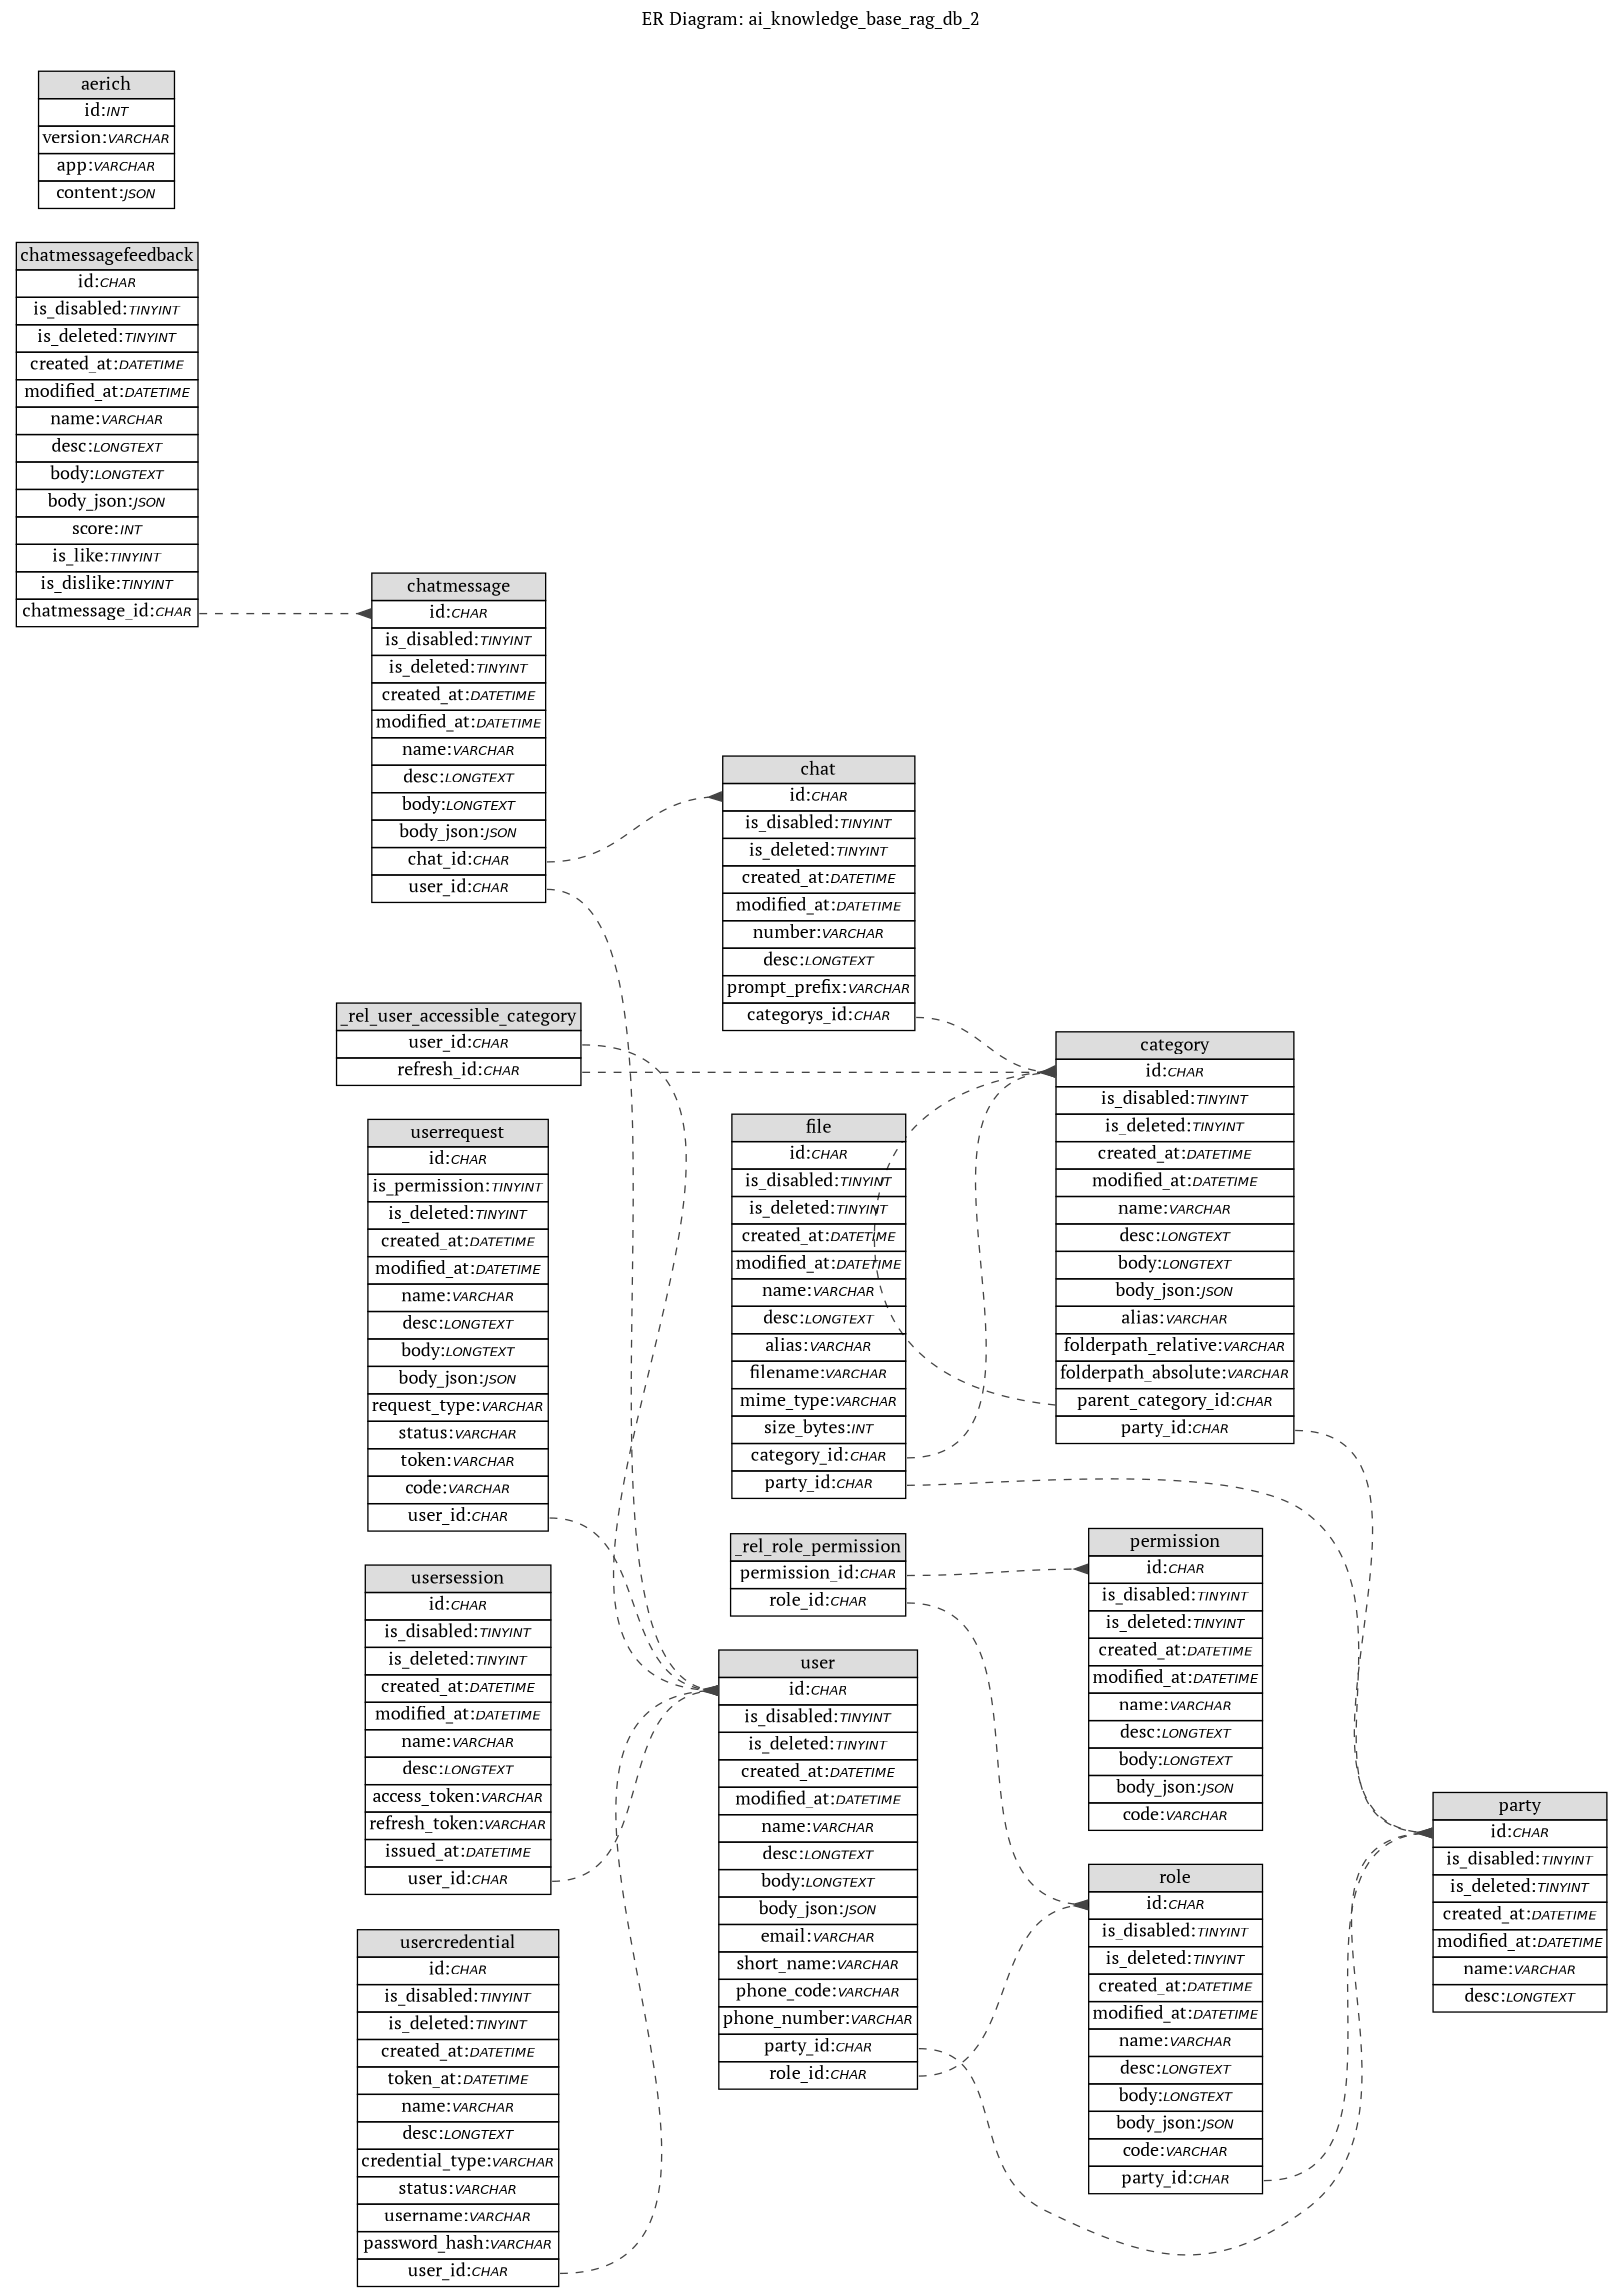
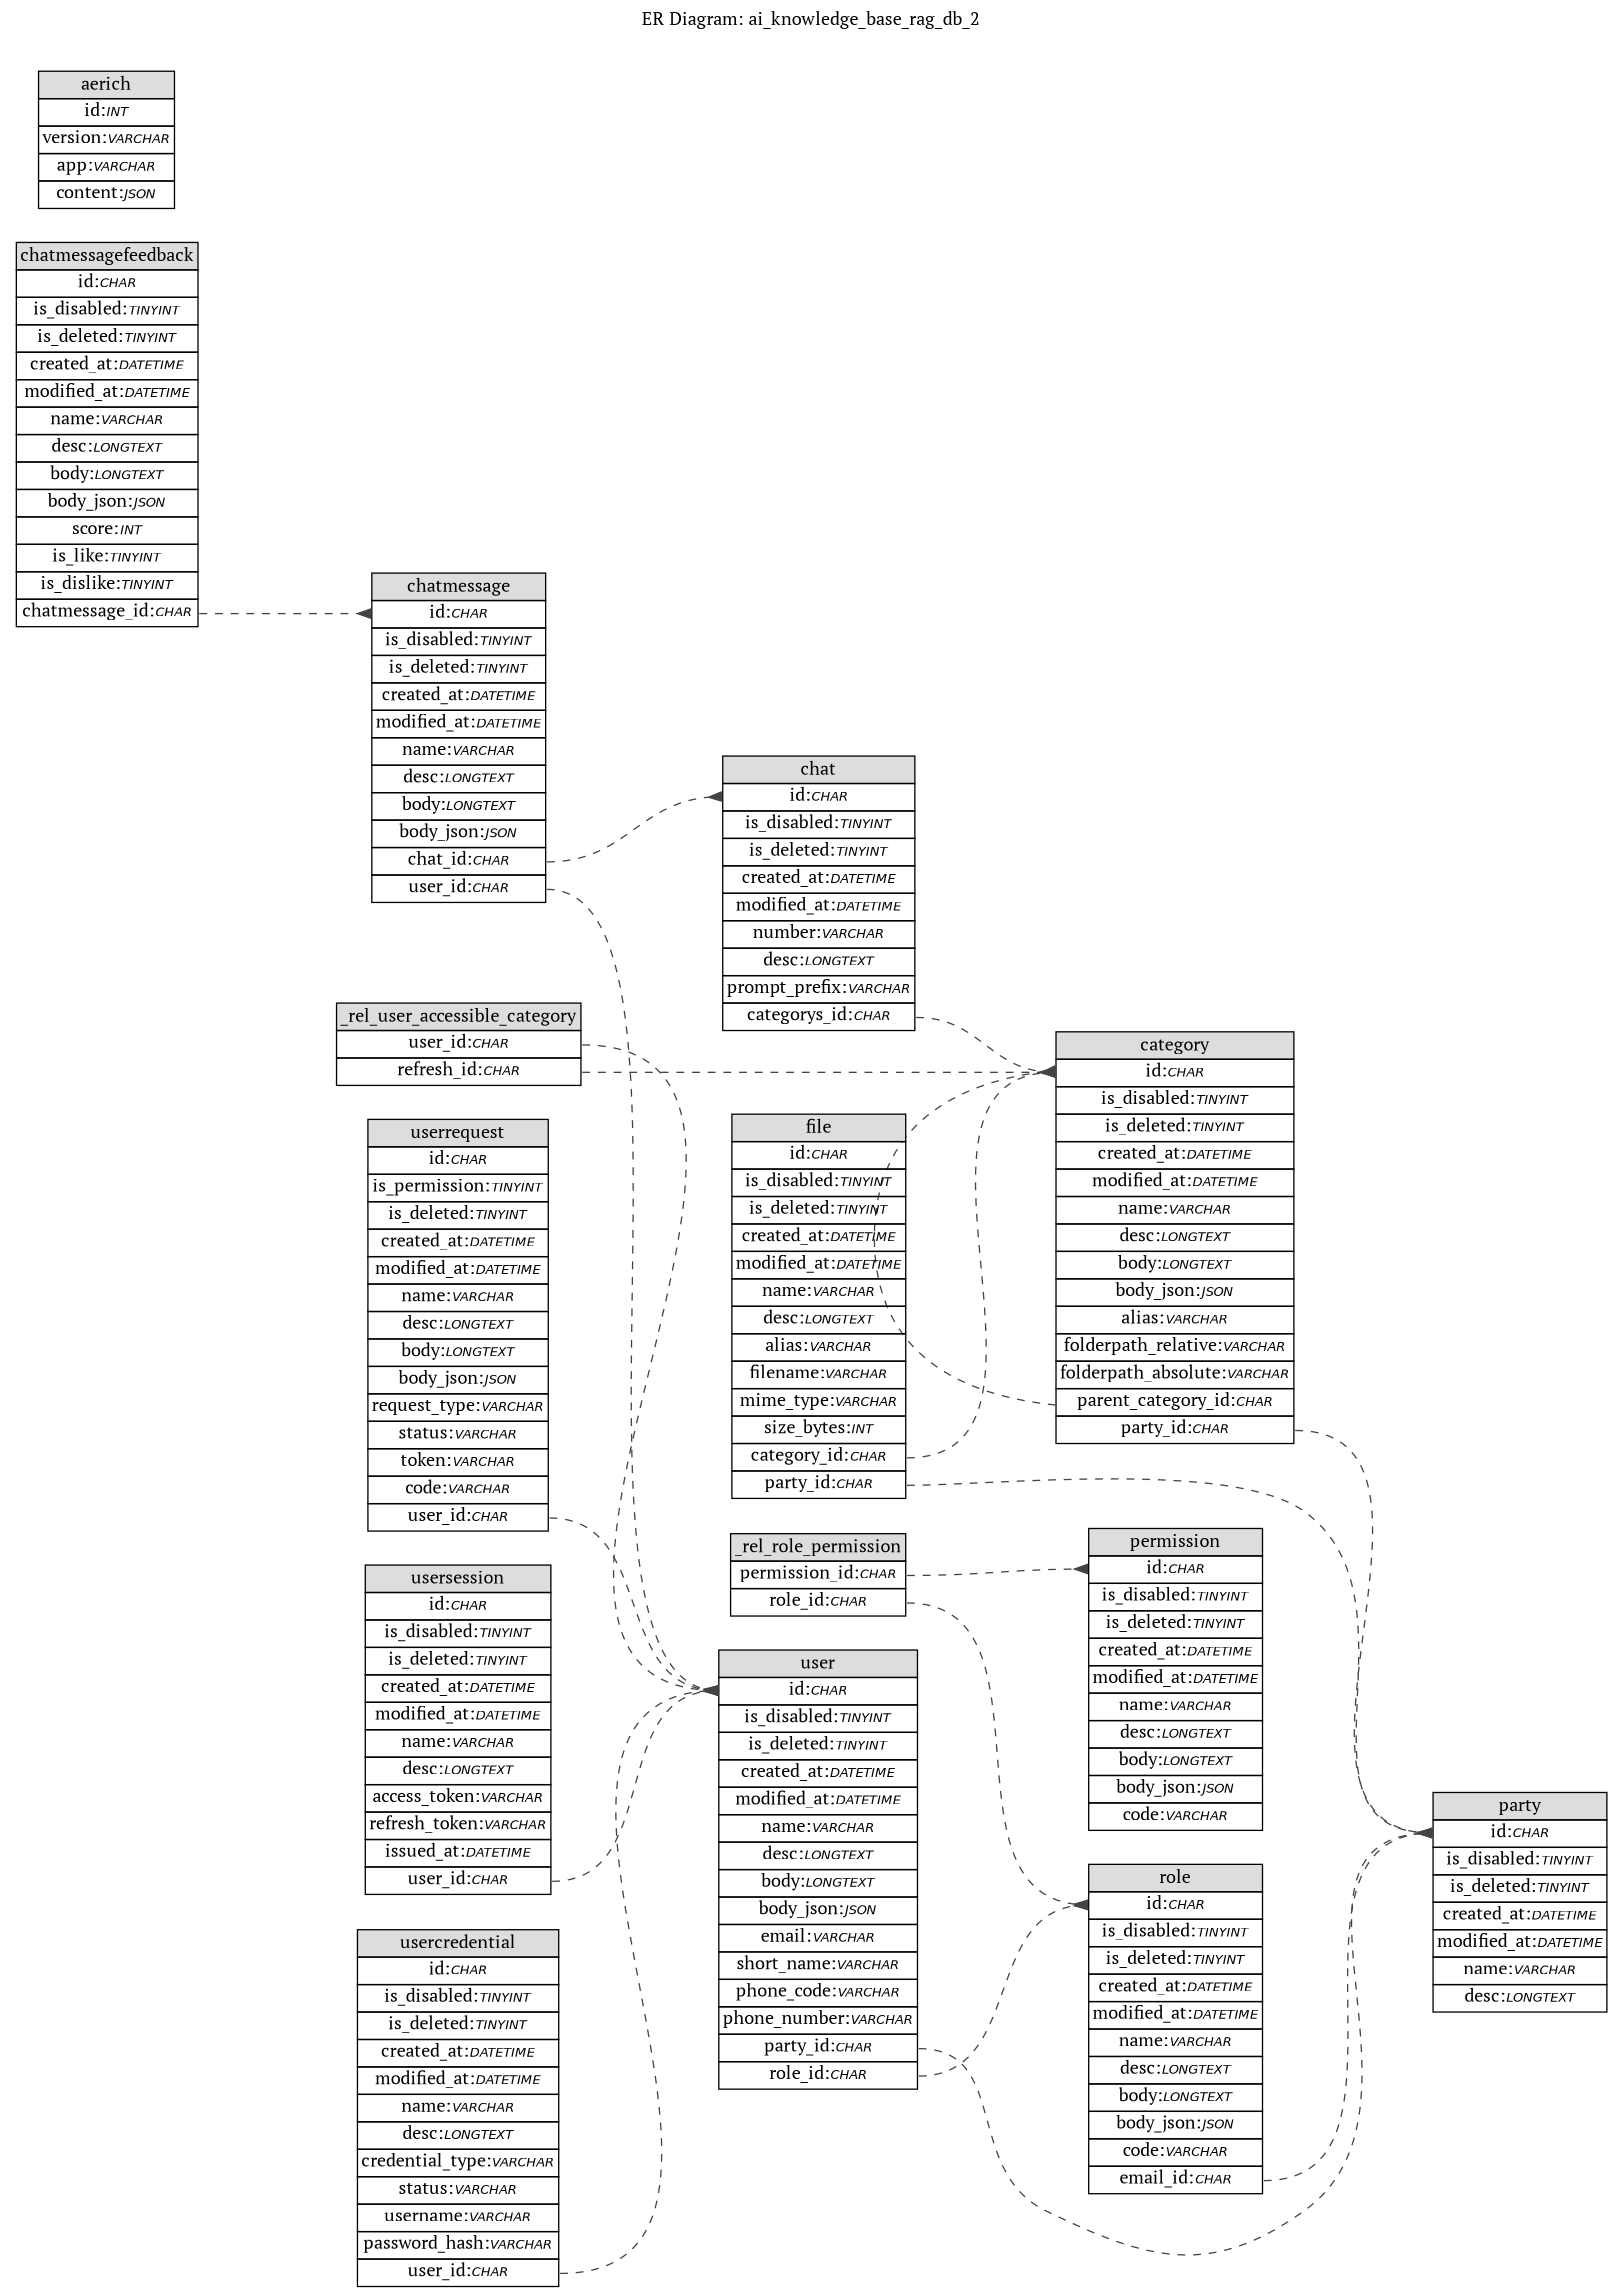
(425, 2079) -> (425, 2079)
(1157, 2178) -> (1157, 2178)
